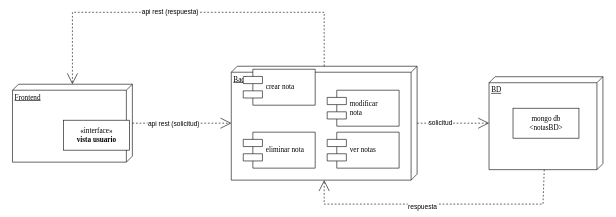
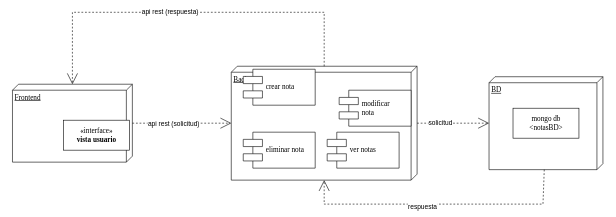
(363, 108) -> (375, 108)
